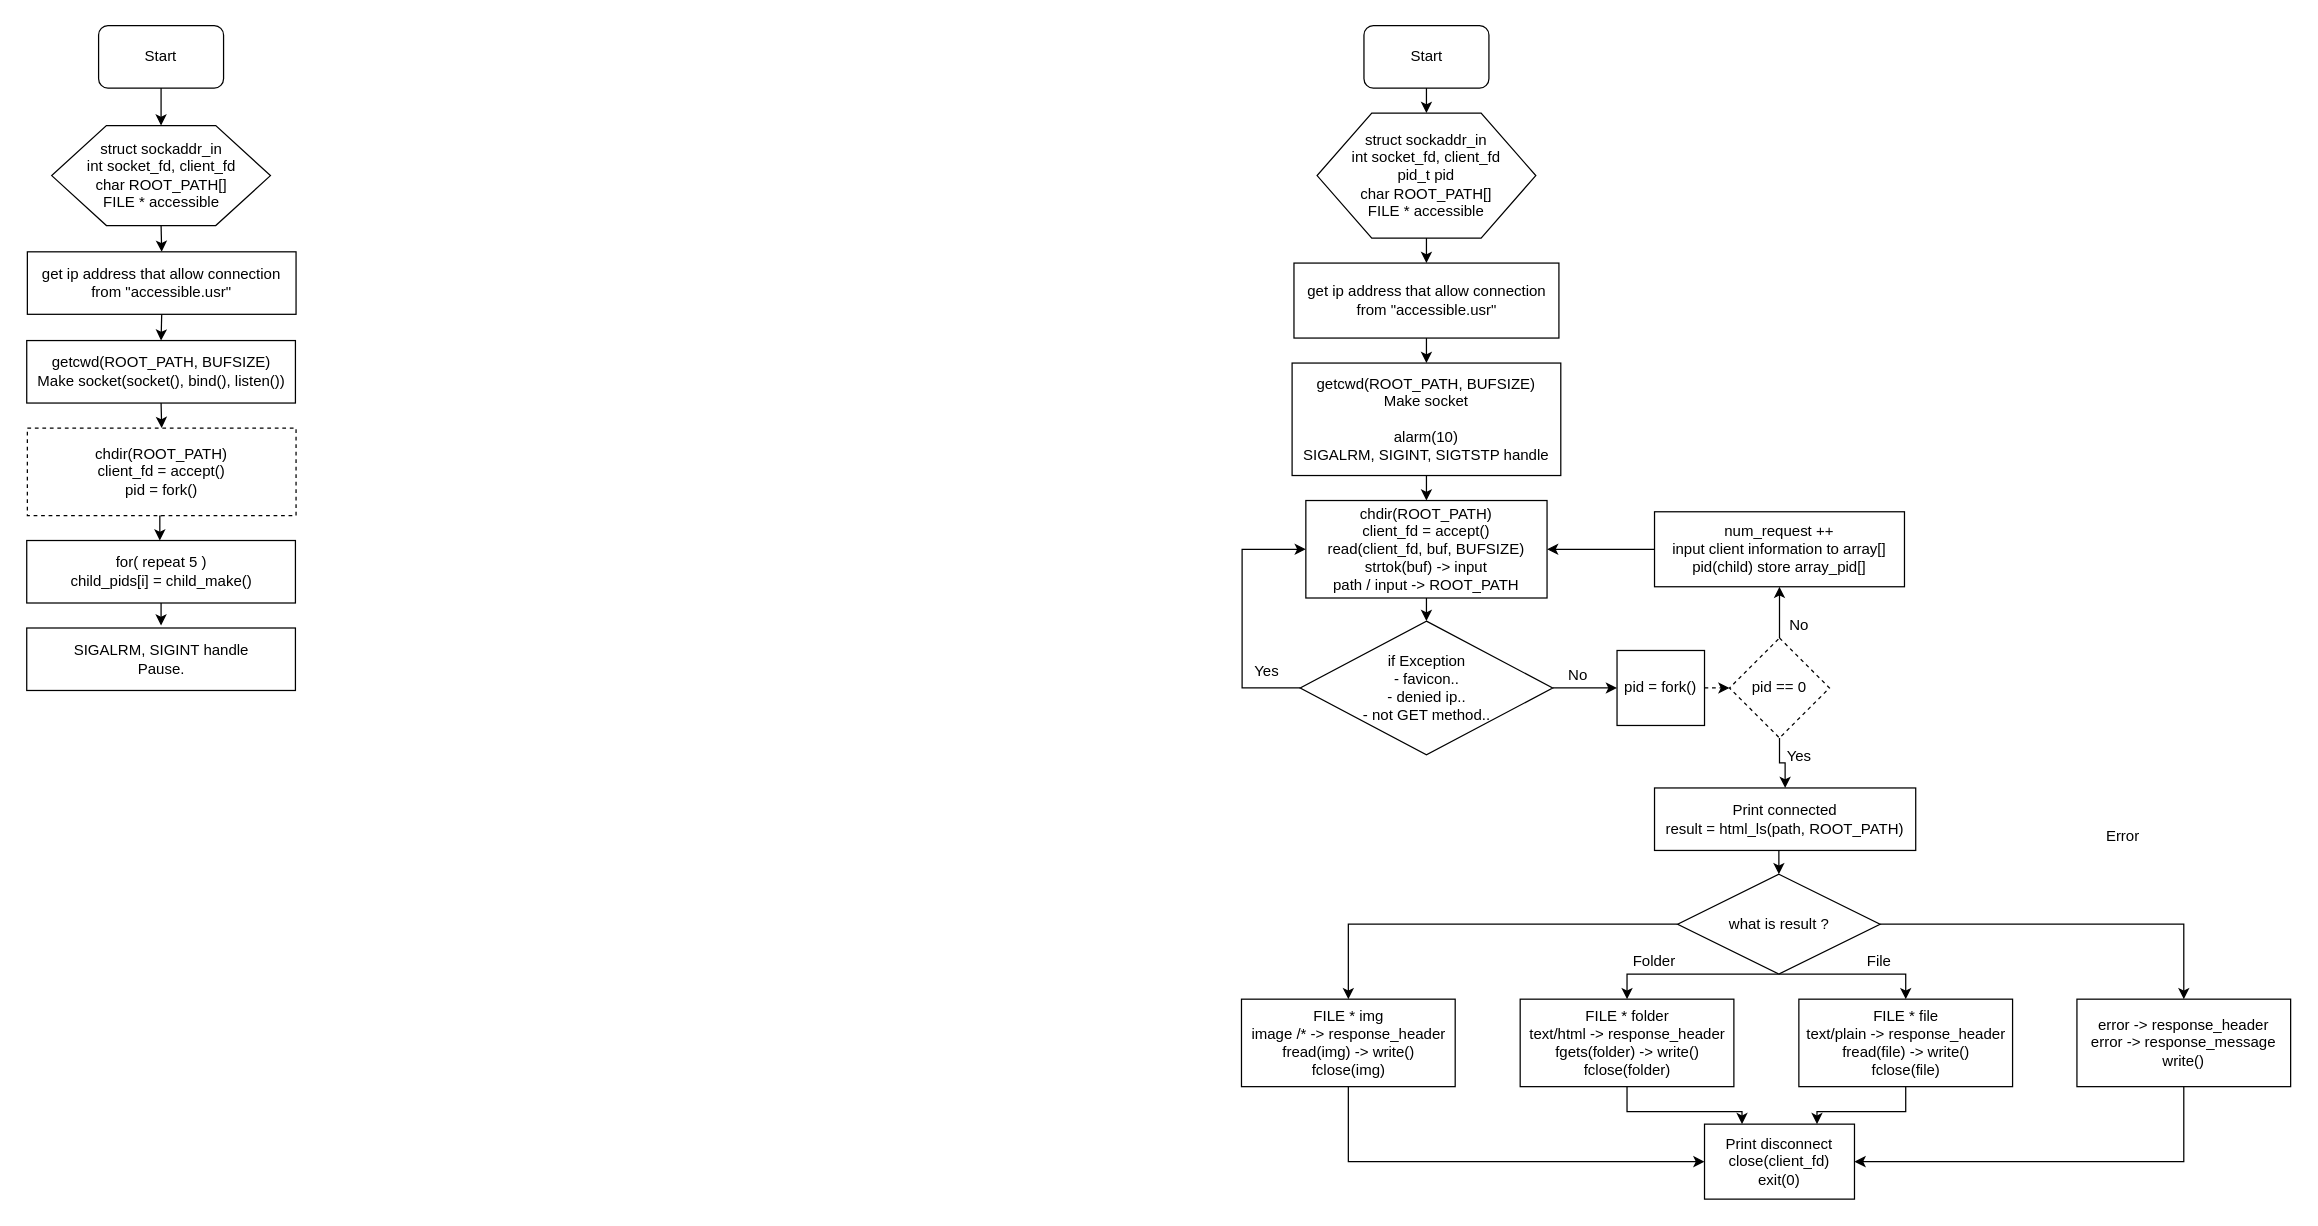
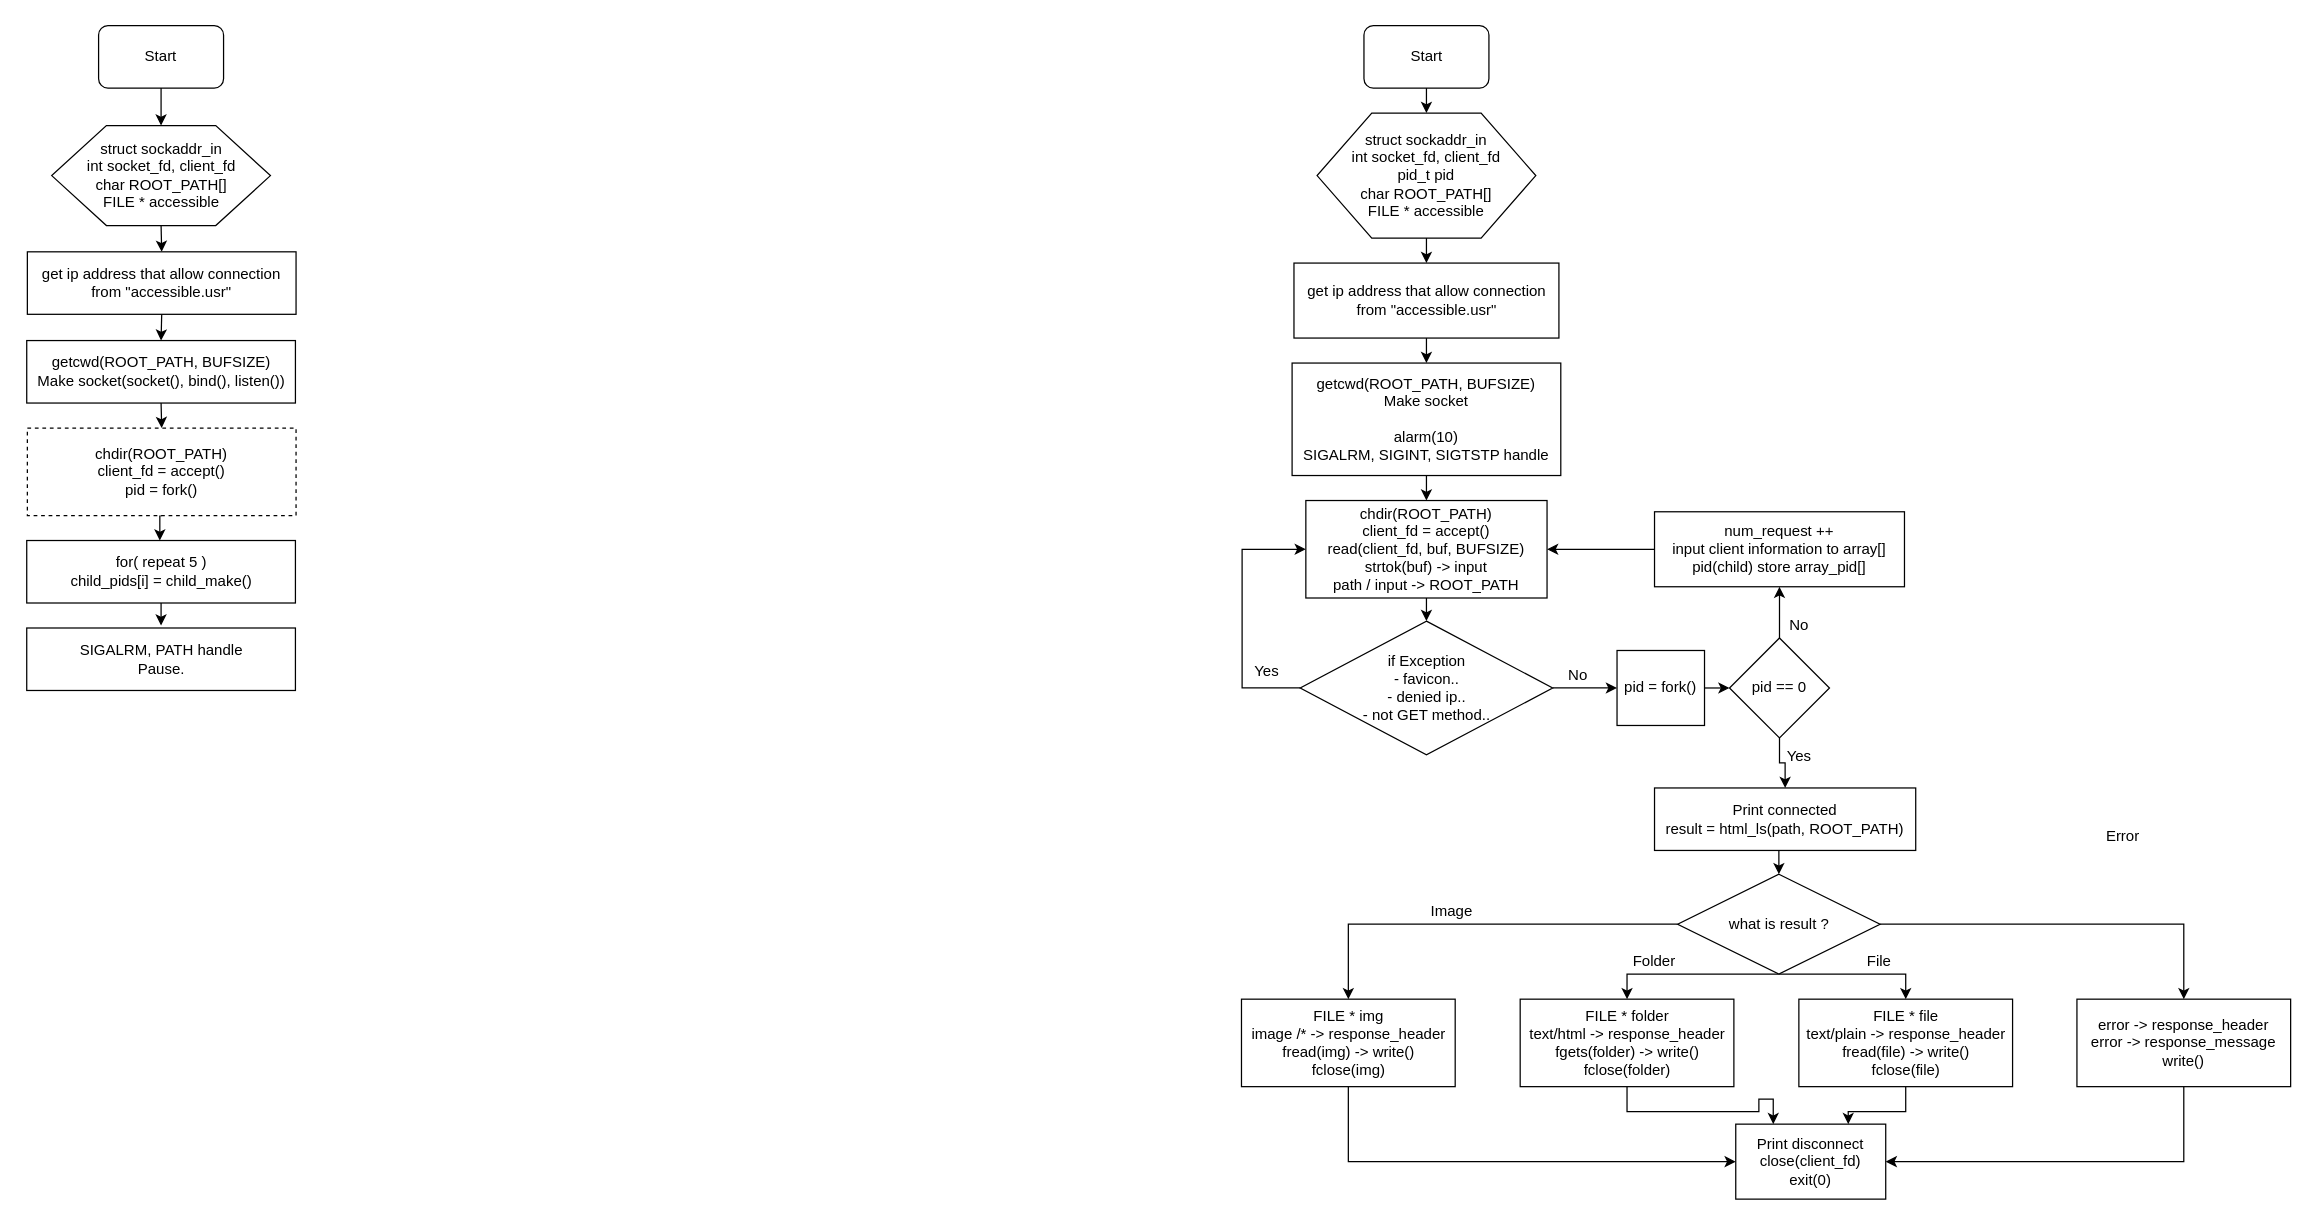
(161, 659) -> (161, 659)
(1713, 688) -> (1713, 688)
(1779, 688) -> (1779, 688)
none -> (1451, 912)
(1779, 1162) -> (1811, 1162)
